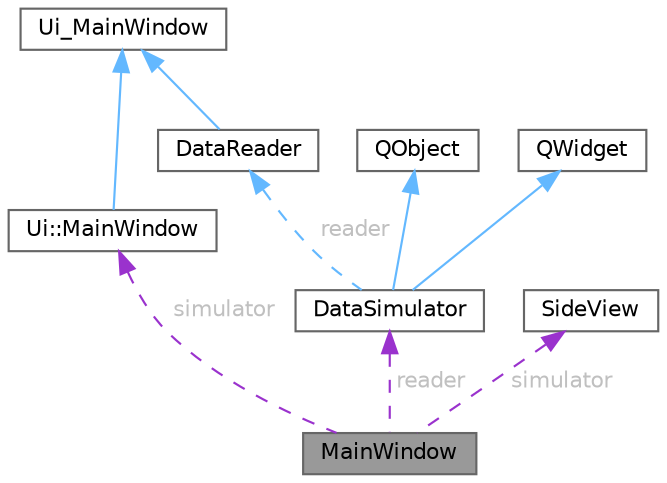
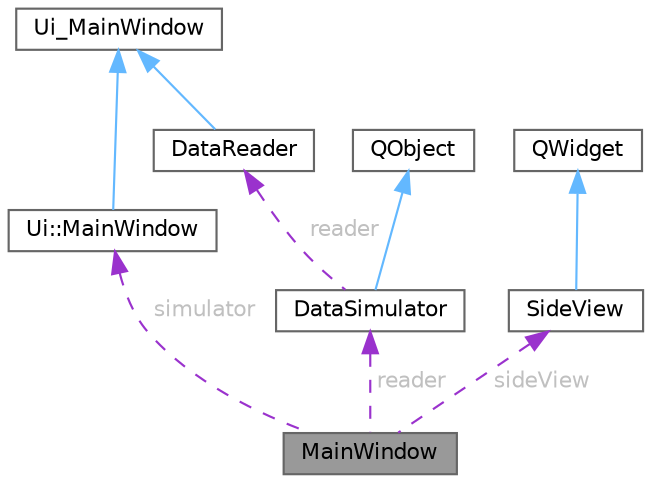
(477, 238) -> (577, 242)
(308, 245) -> (297, 244)
(559, 382) -> (539, 382)
